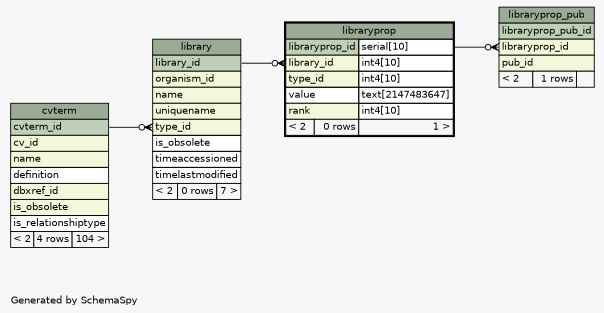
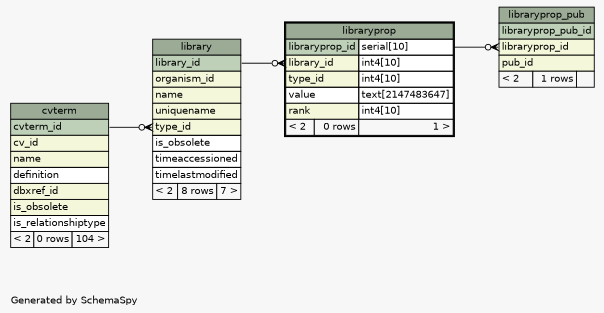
(198, 191) -> (198, 191)
(53, 239) -> (53, 239)
